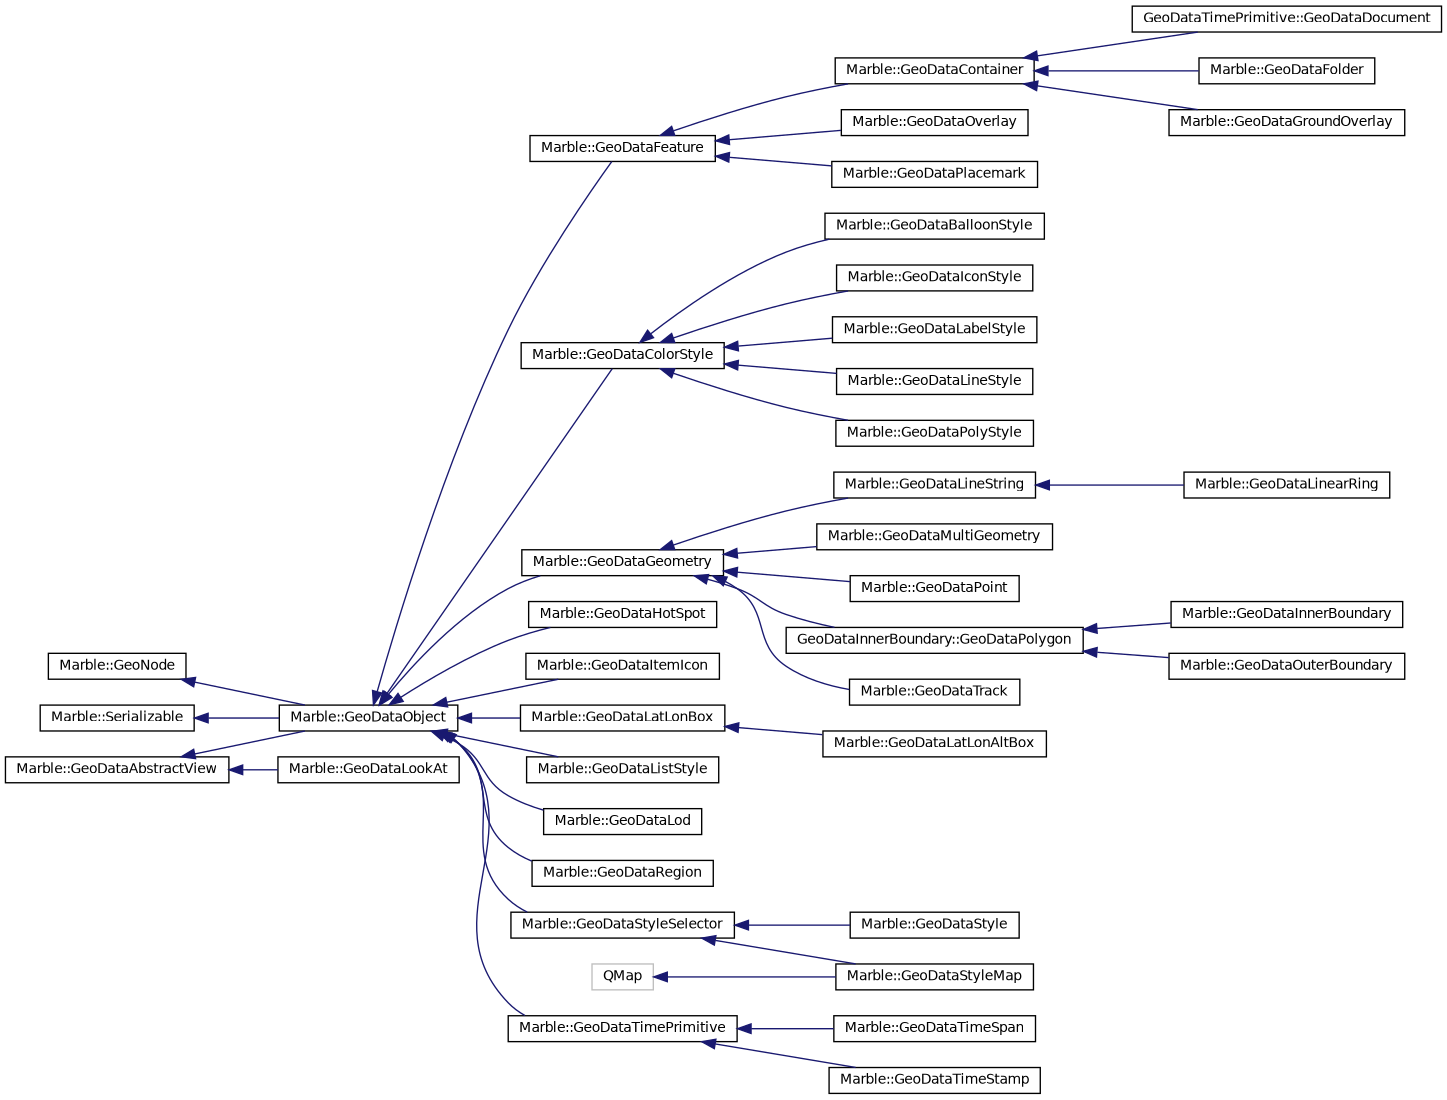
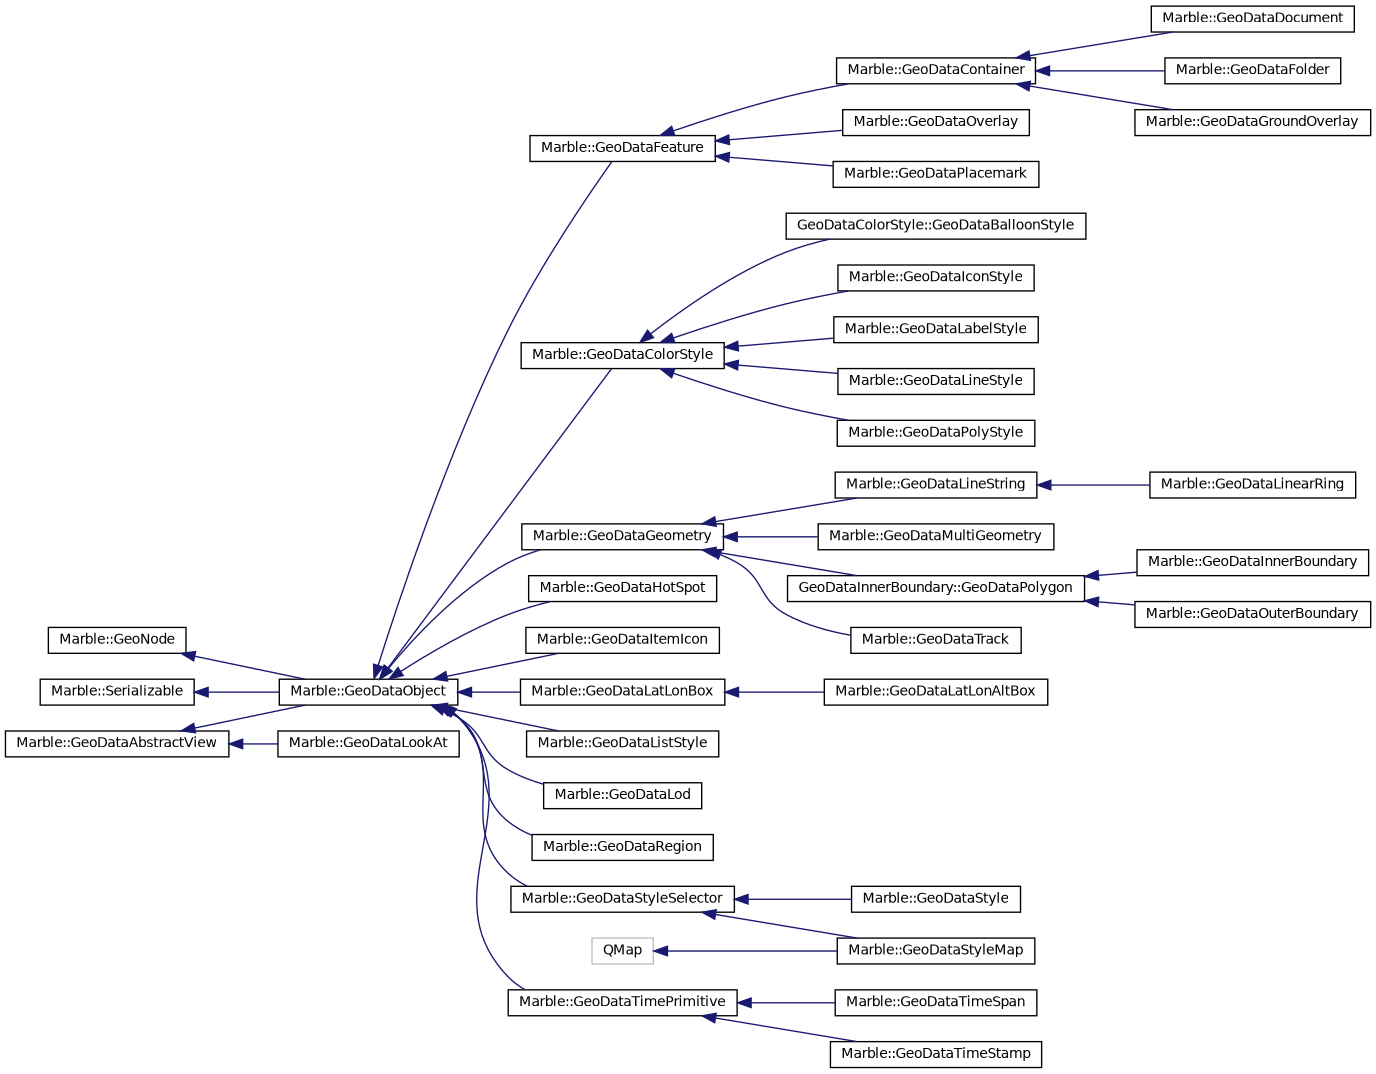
(1287, 19) -> (1253, 19)
(935, 226) -> (936, 226)
(935, 589) -> none
